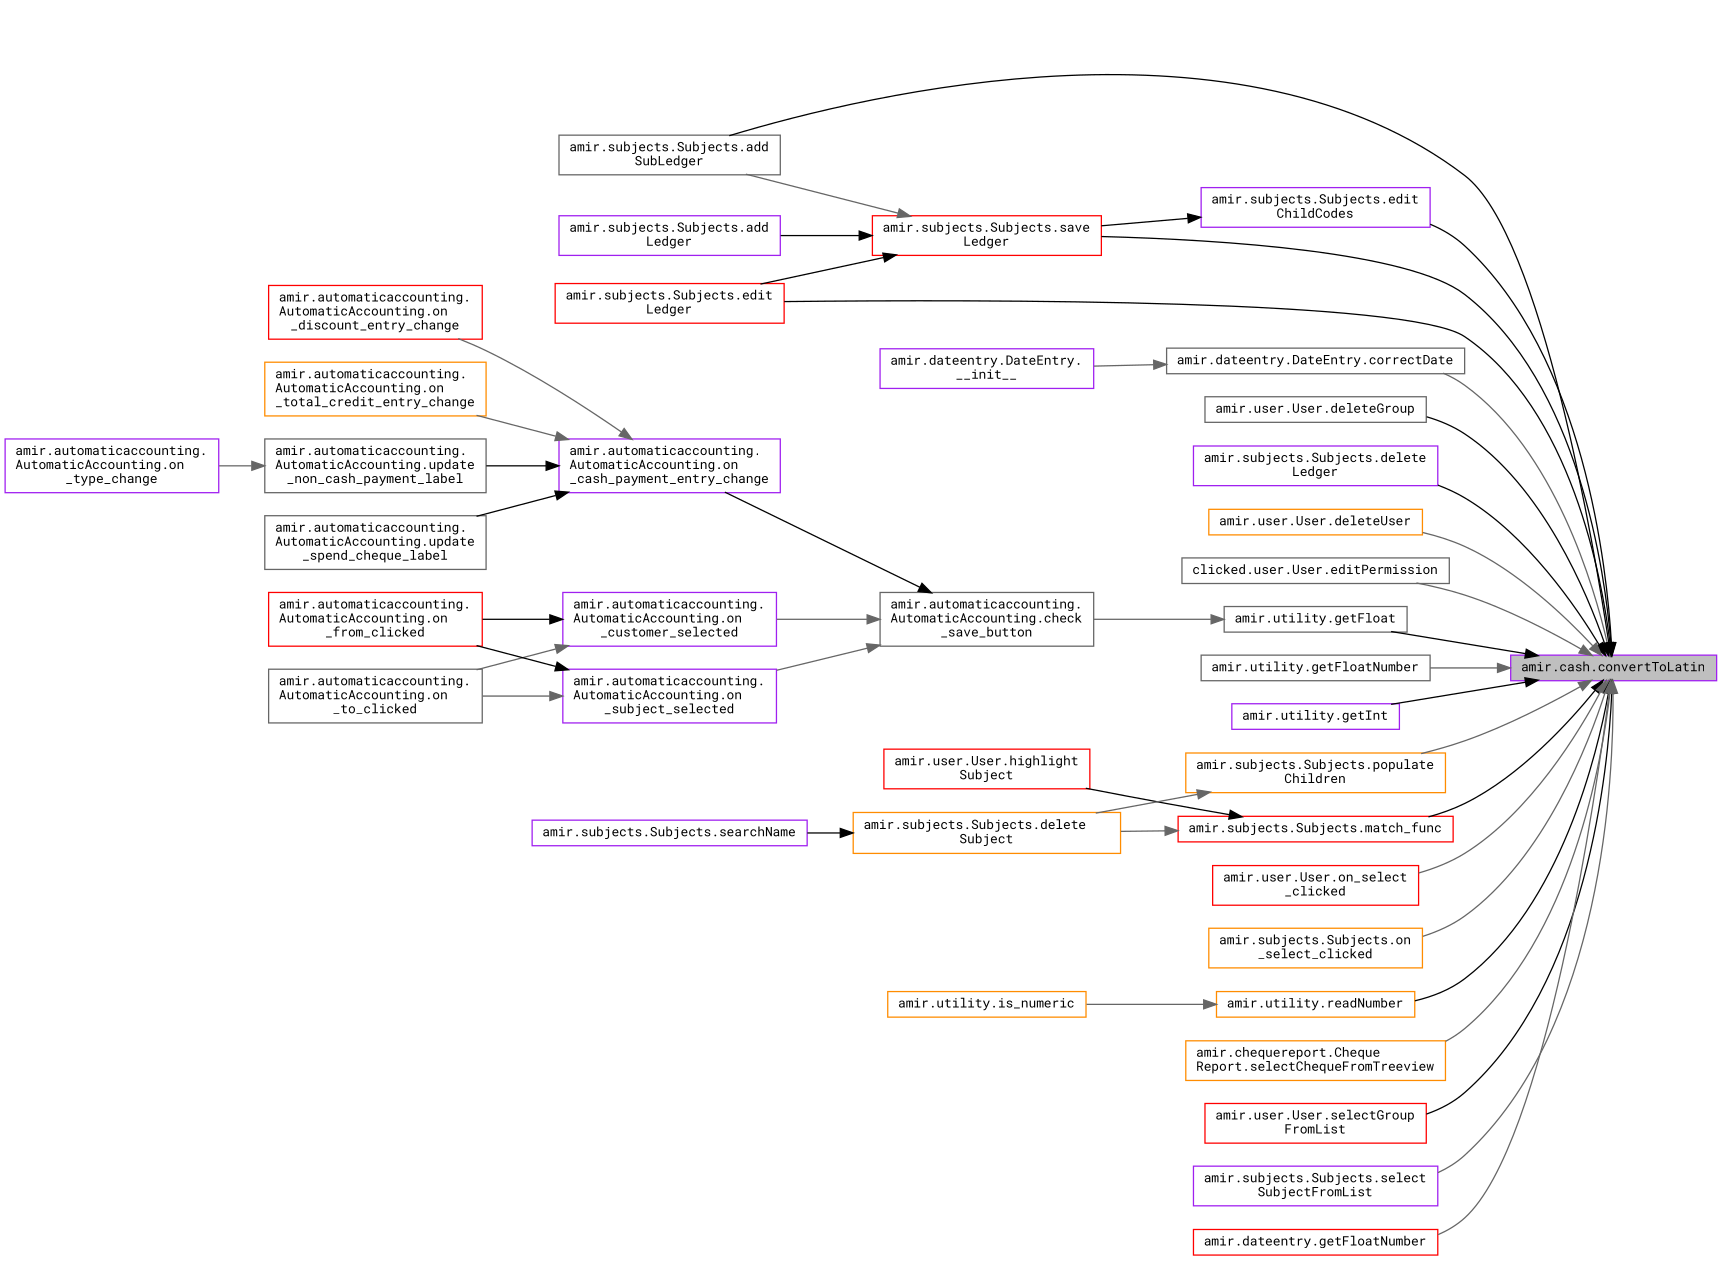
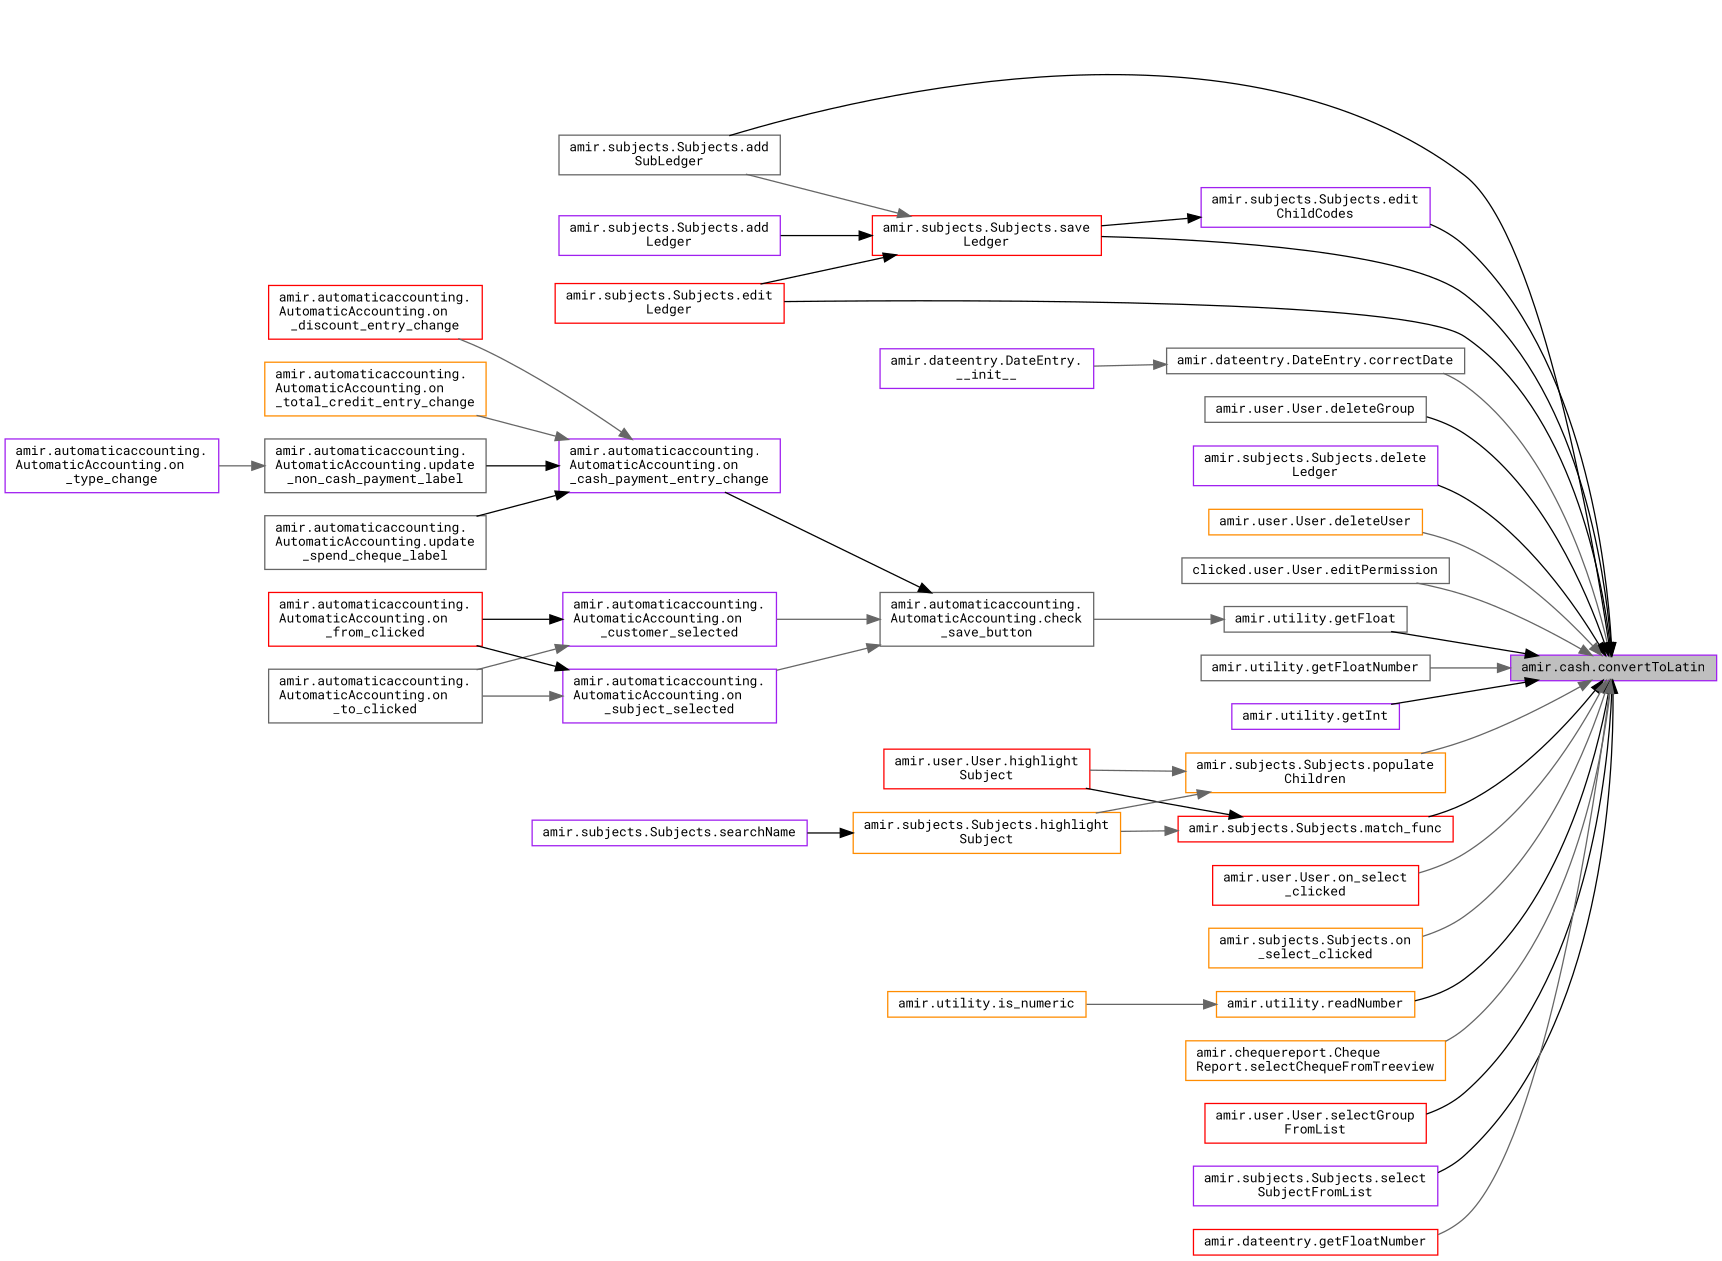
none -> (1131, 771)
(987, 833) -> (987, 833)
(1578, 955) -> (1578, 955)
